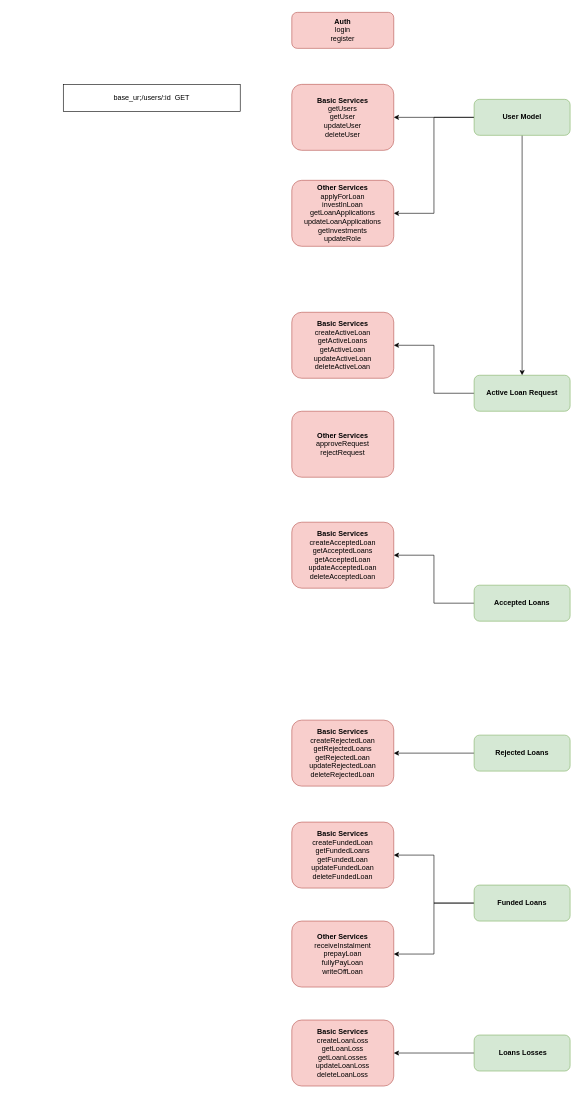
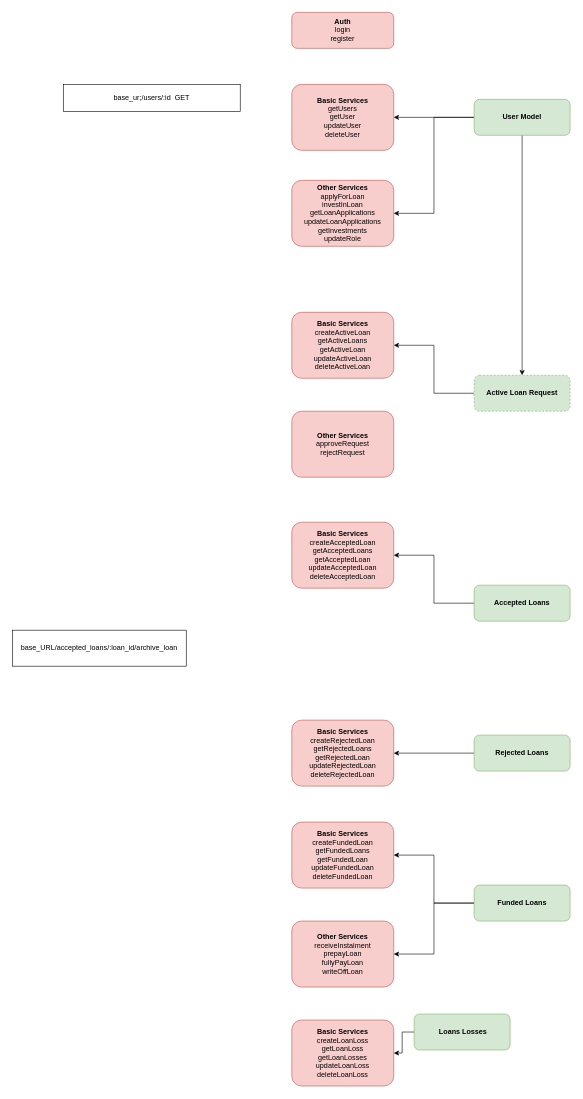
(522, 393) -> (522, 393)
none -> (99, 648)
(522, 1053) -> (462, 1032)
